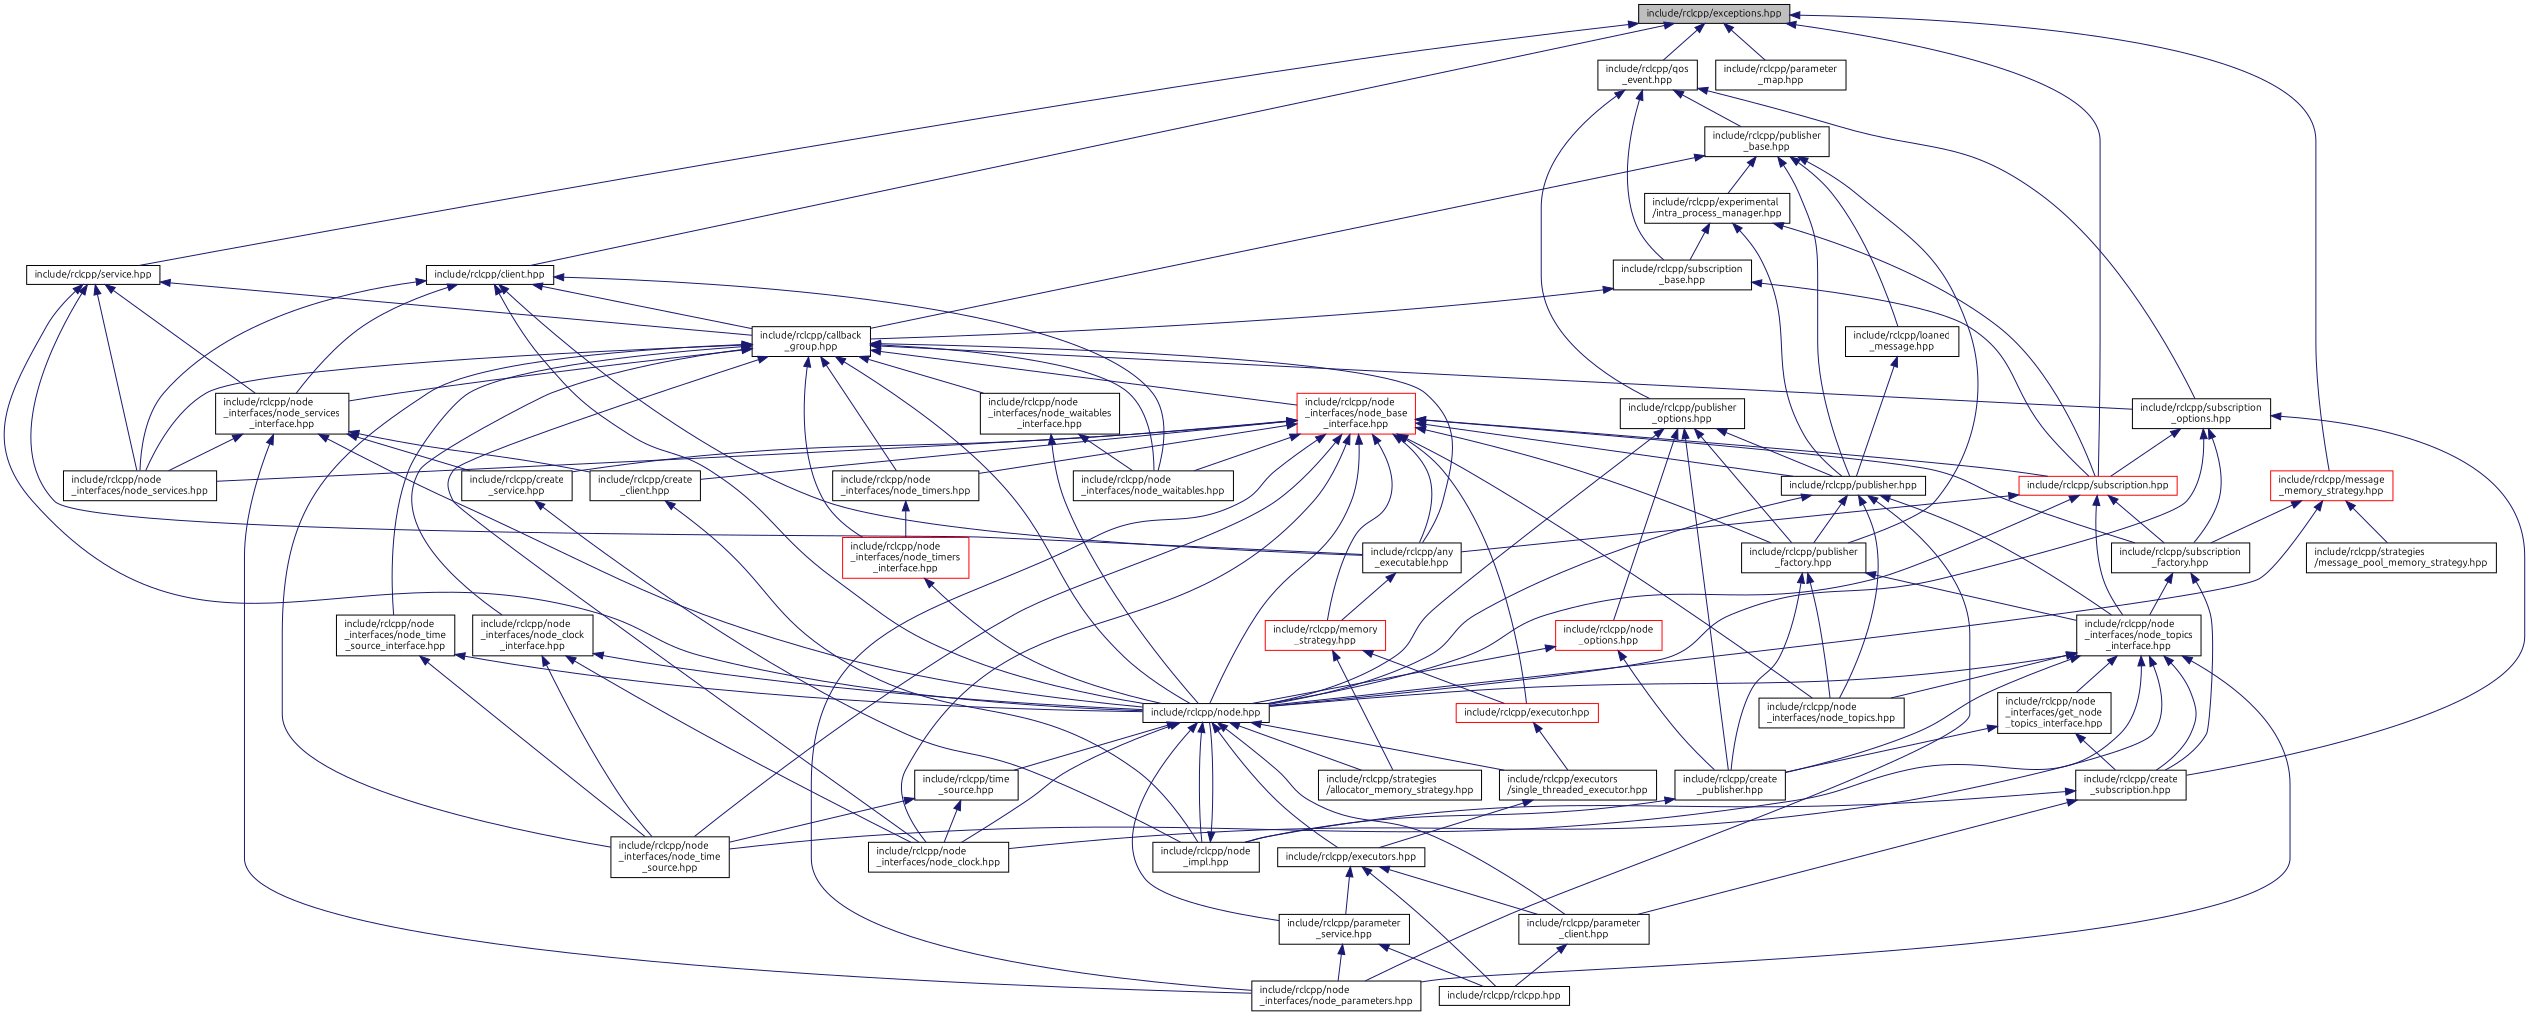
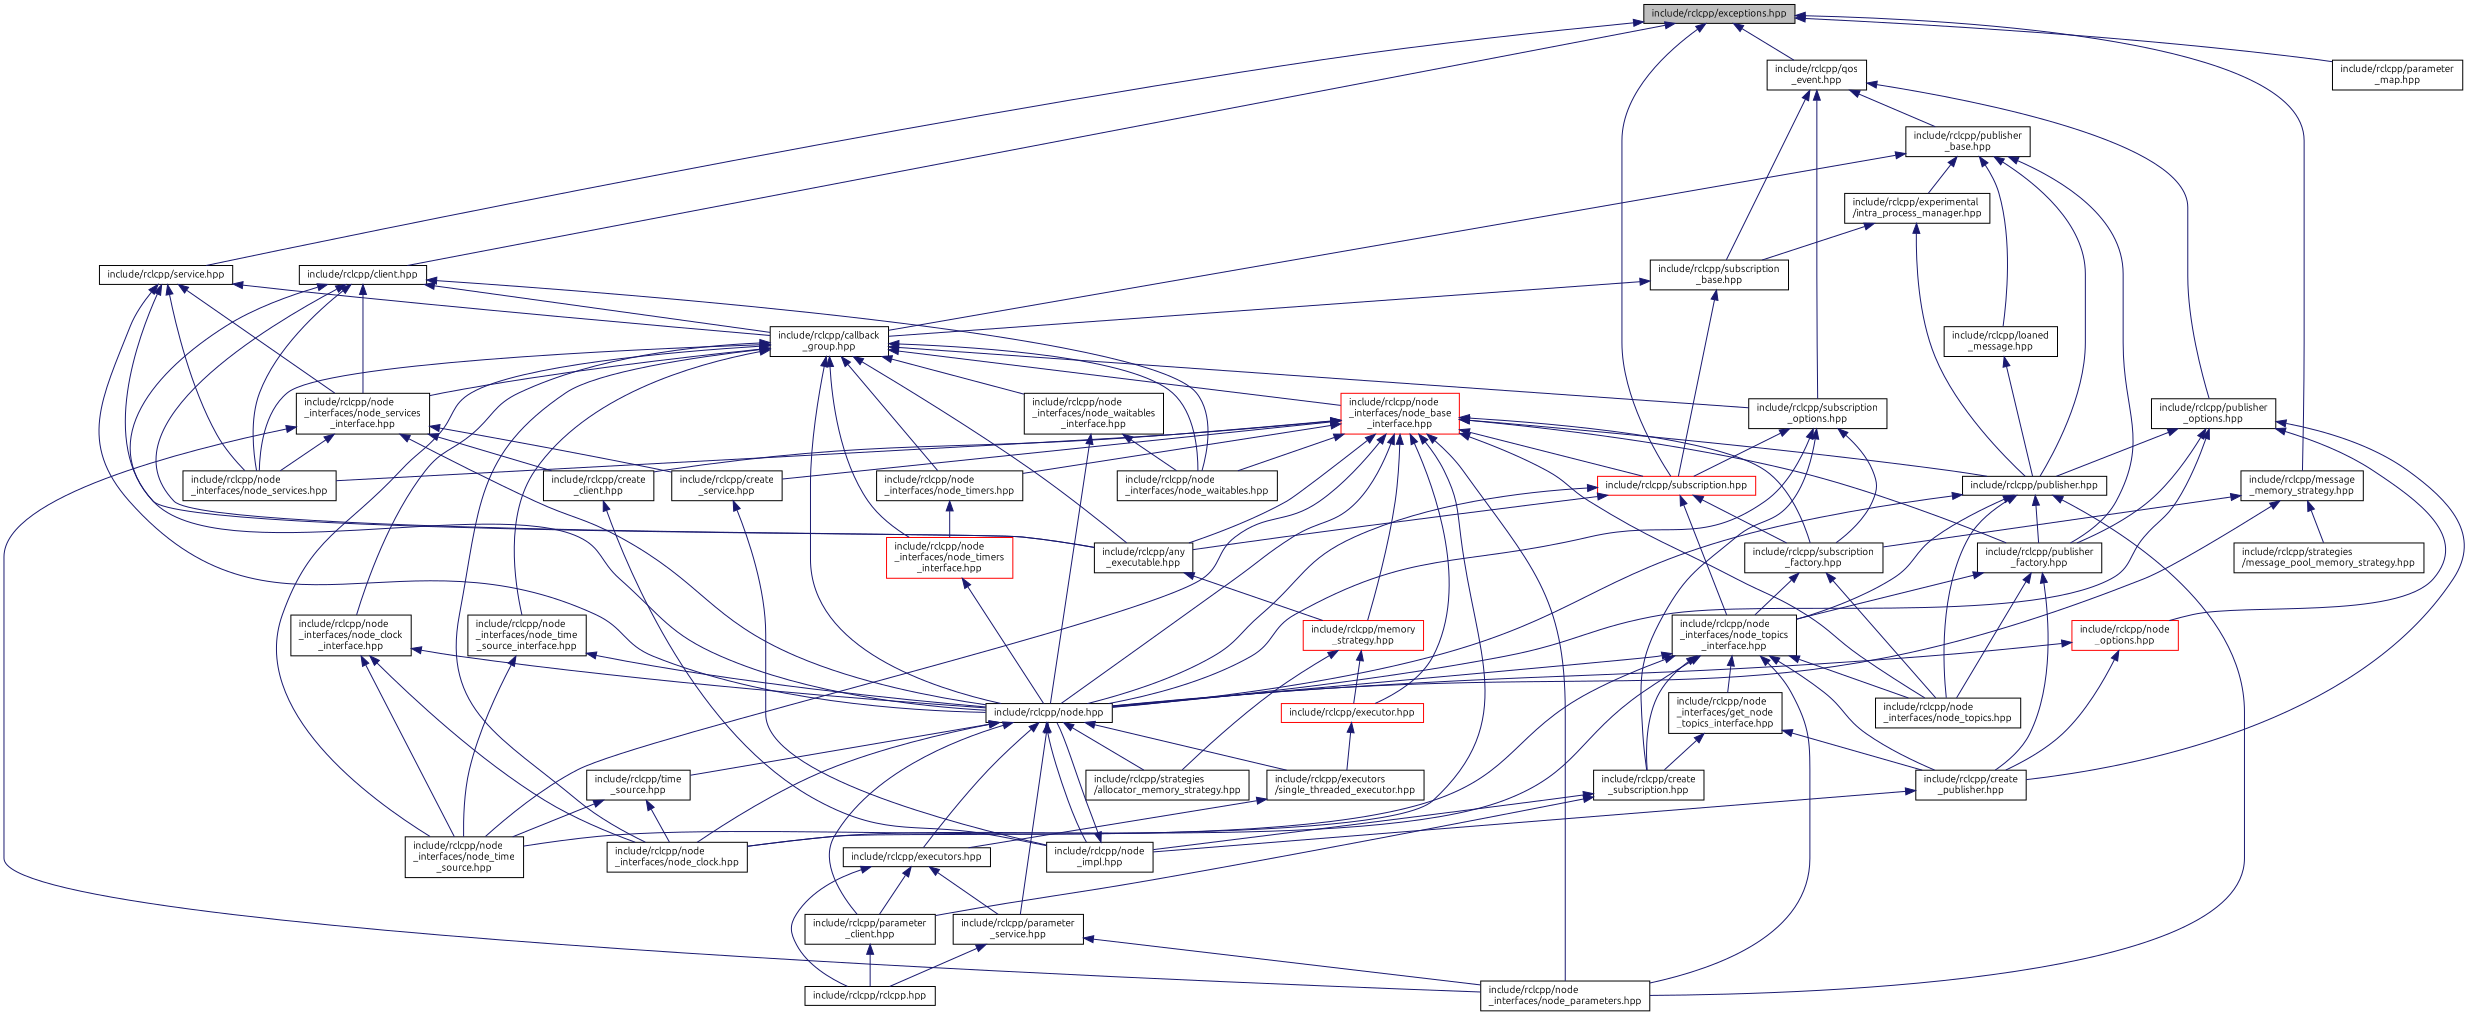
(1974, 310) -> none
(2332, 486) -> (2302, 486)
(2212, 684) -> (1884, 639)
